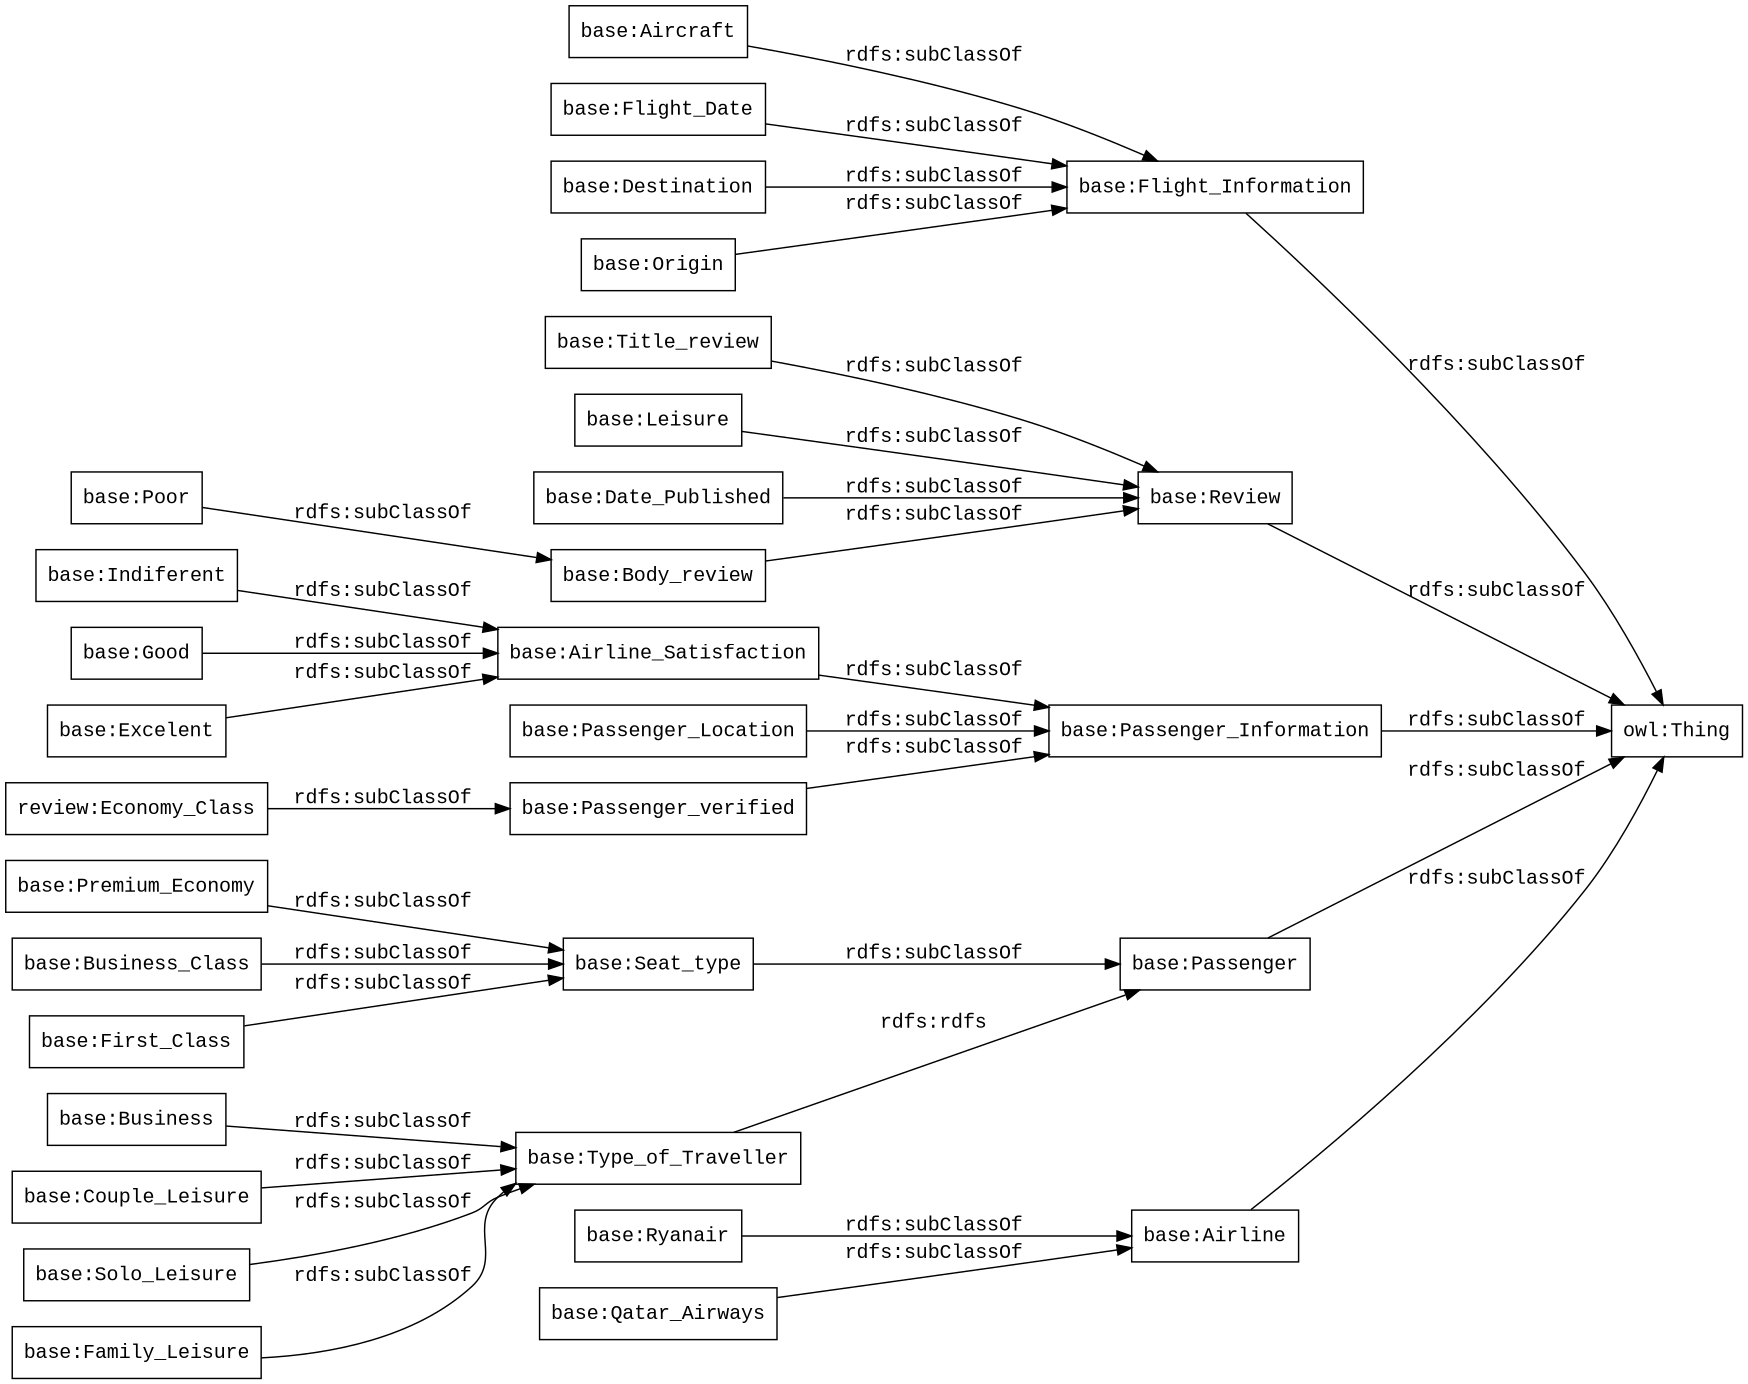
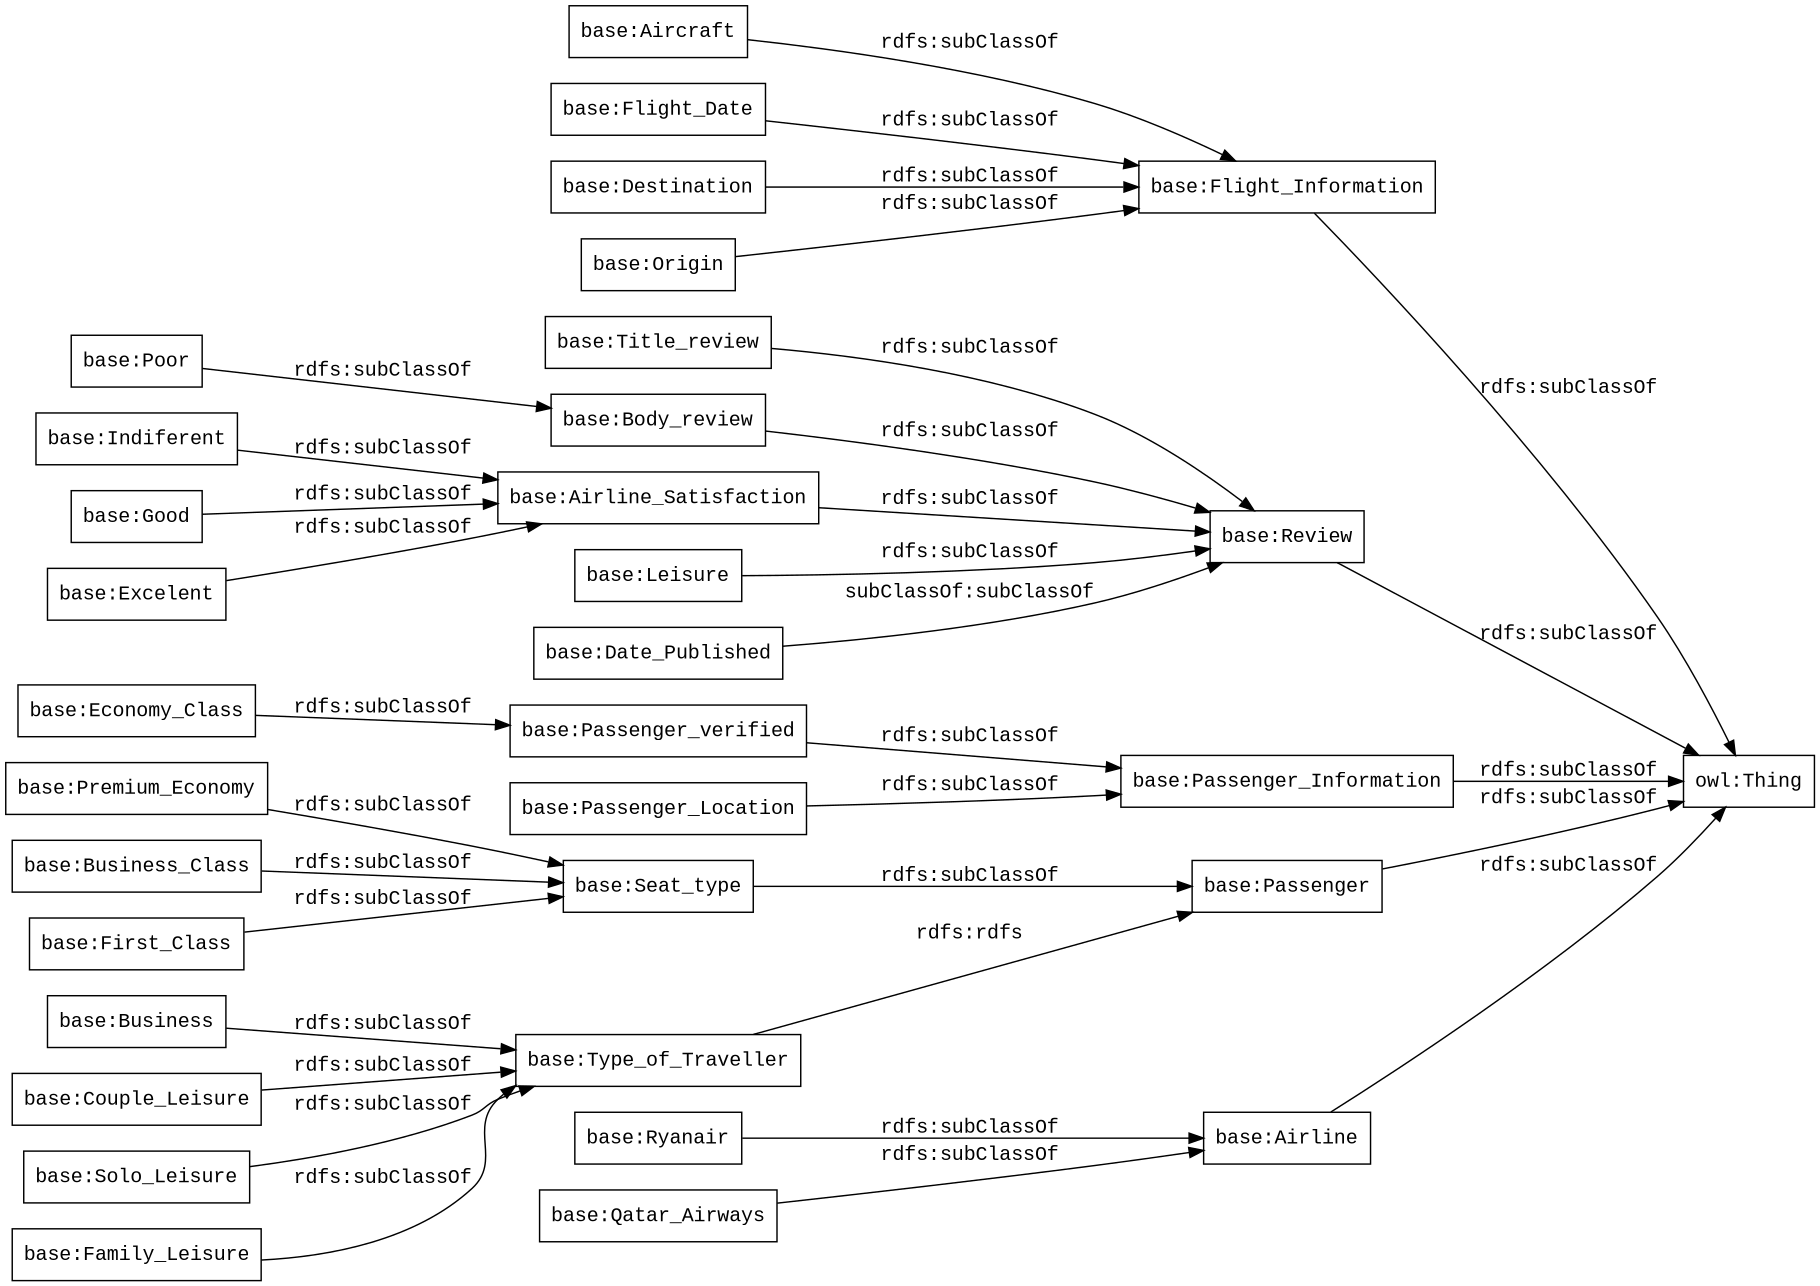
(934, 487) -> (970, 592)
(927, 690) -> (1007, 519)
(137, 809) -> (137, 711)
